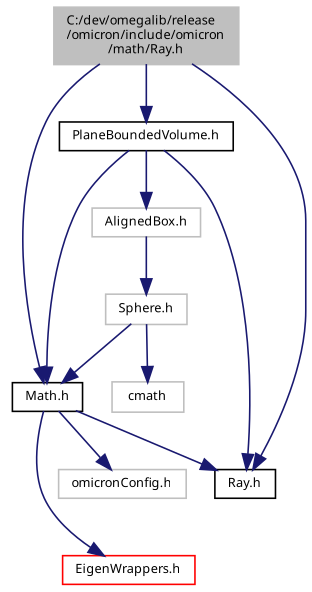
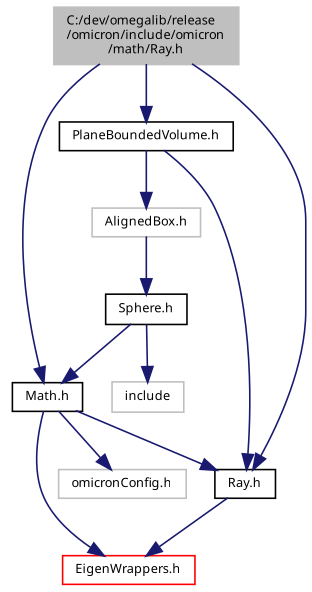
(62, 248) -> none
(146, 309) -> (146, 309)
(148, 397) -> (148, 397)
none -> (194, 522)
